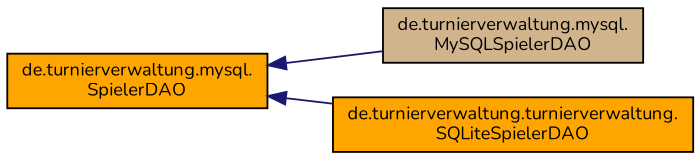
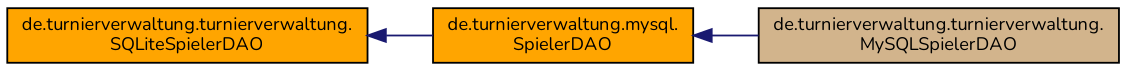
(513, 35) -> (939, 35)
(310, 101) -> (410, 35)
